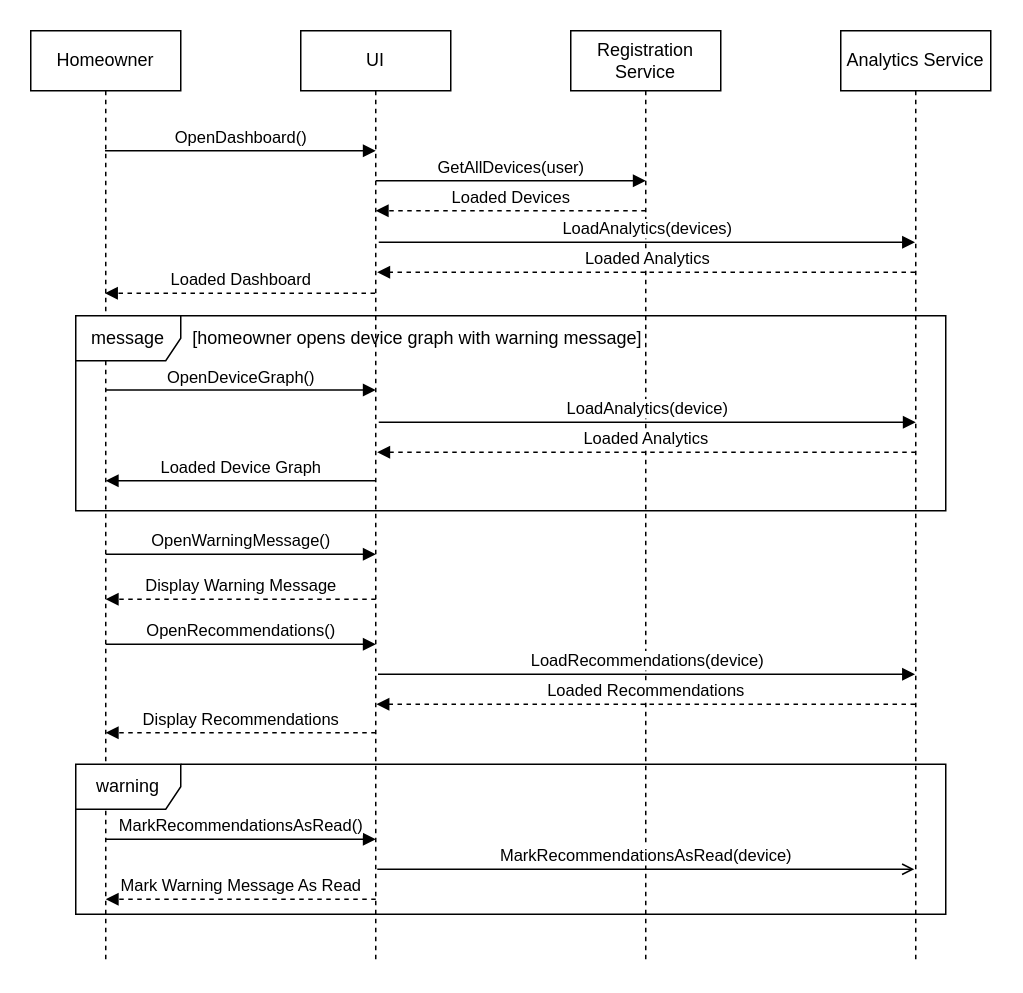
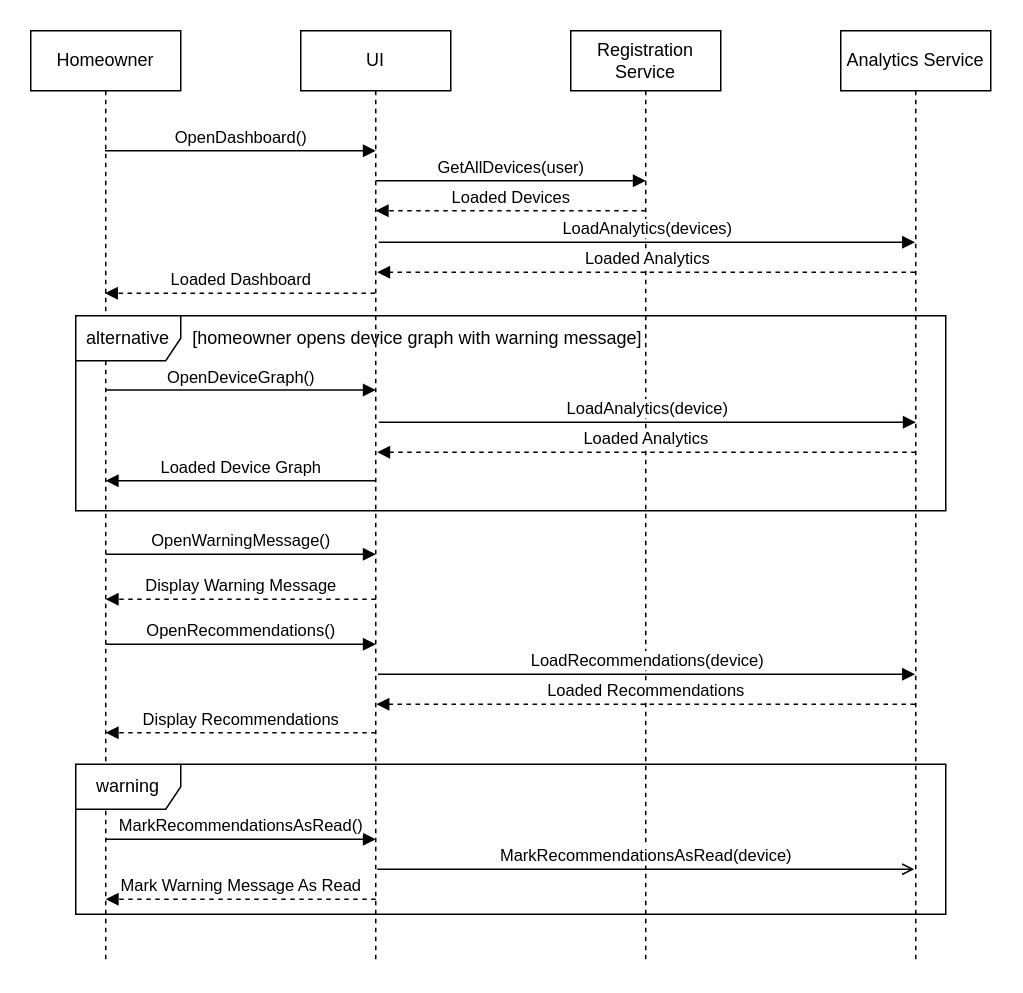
(128, 338) -> (128, 338)
